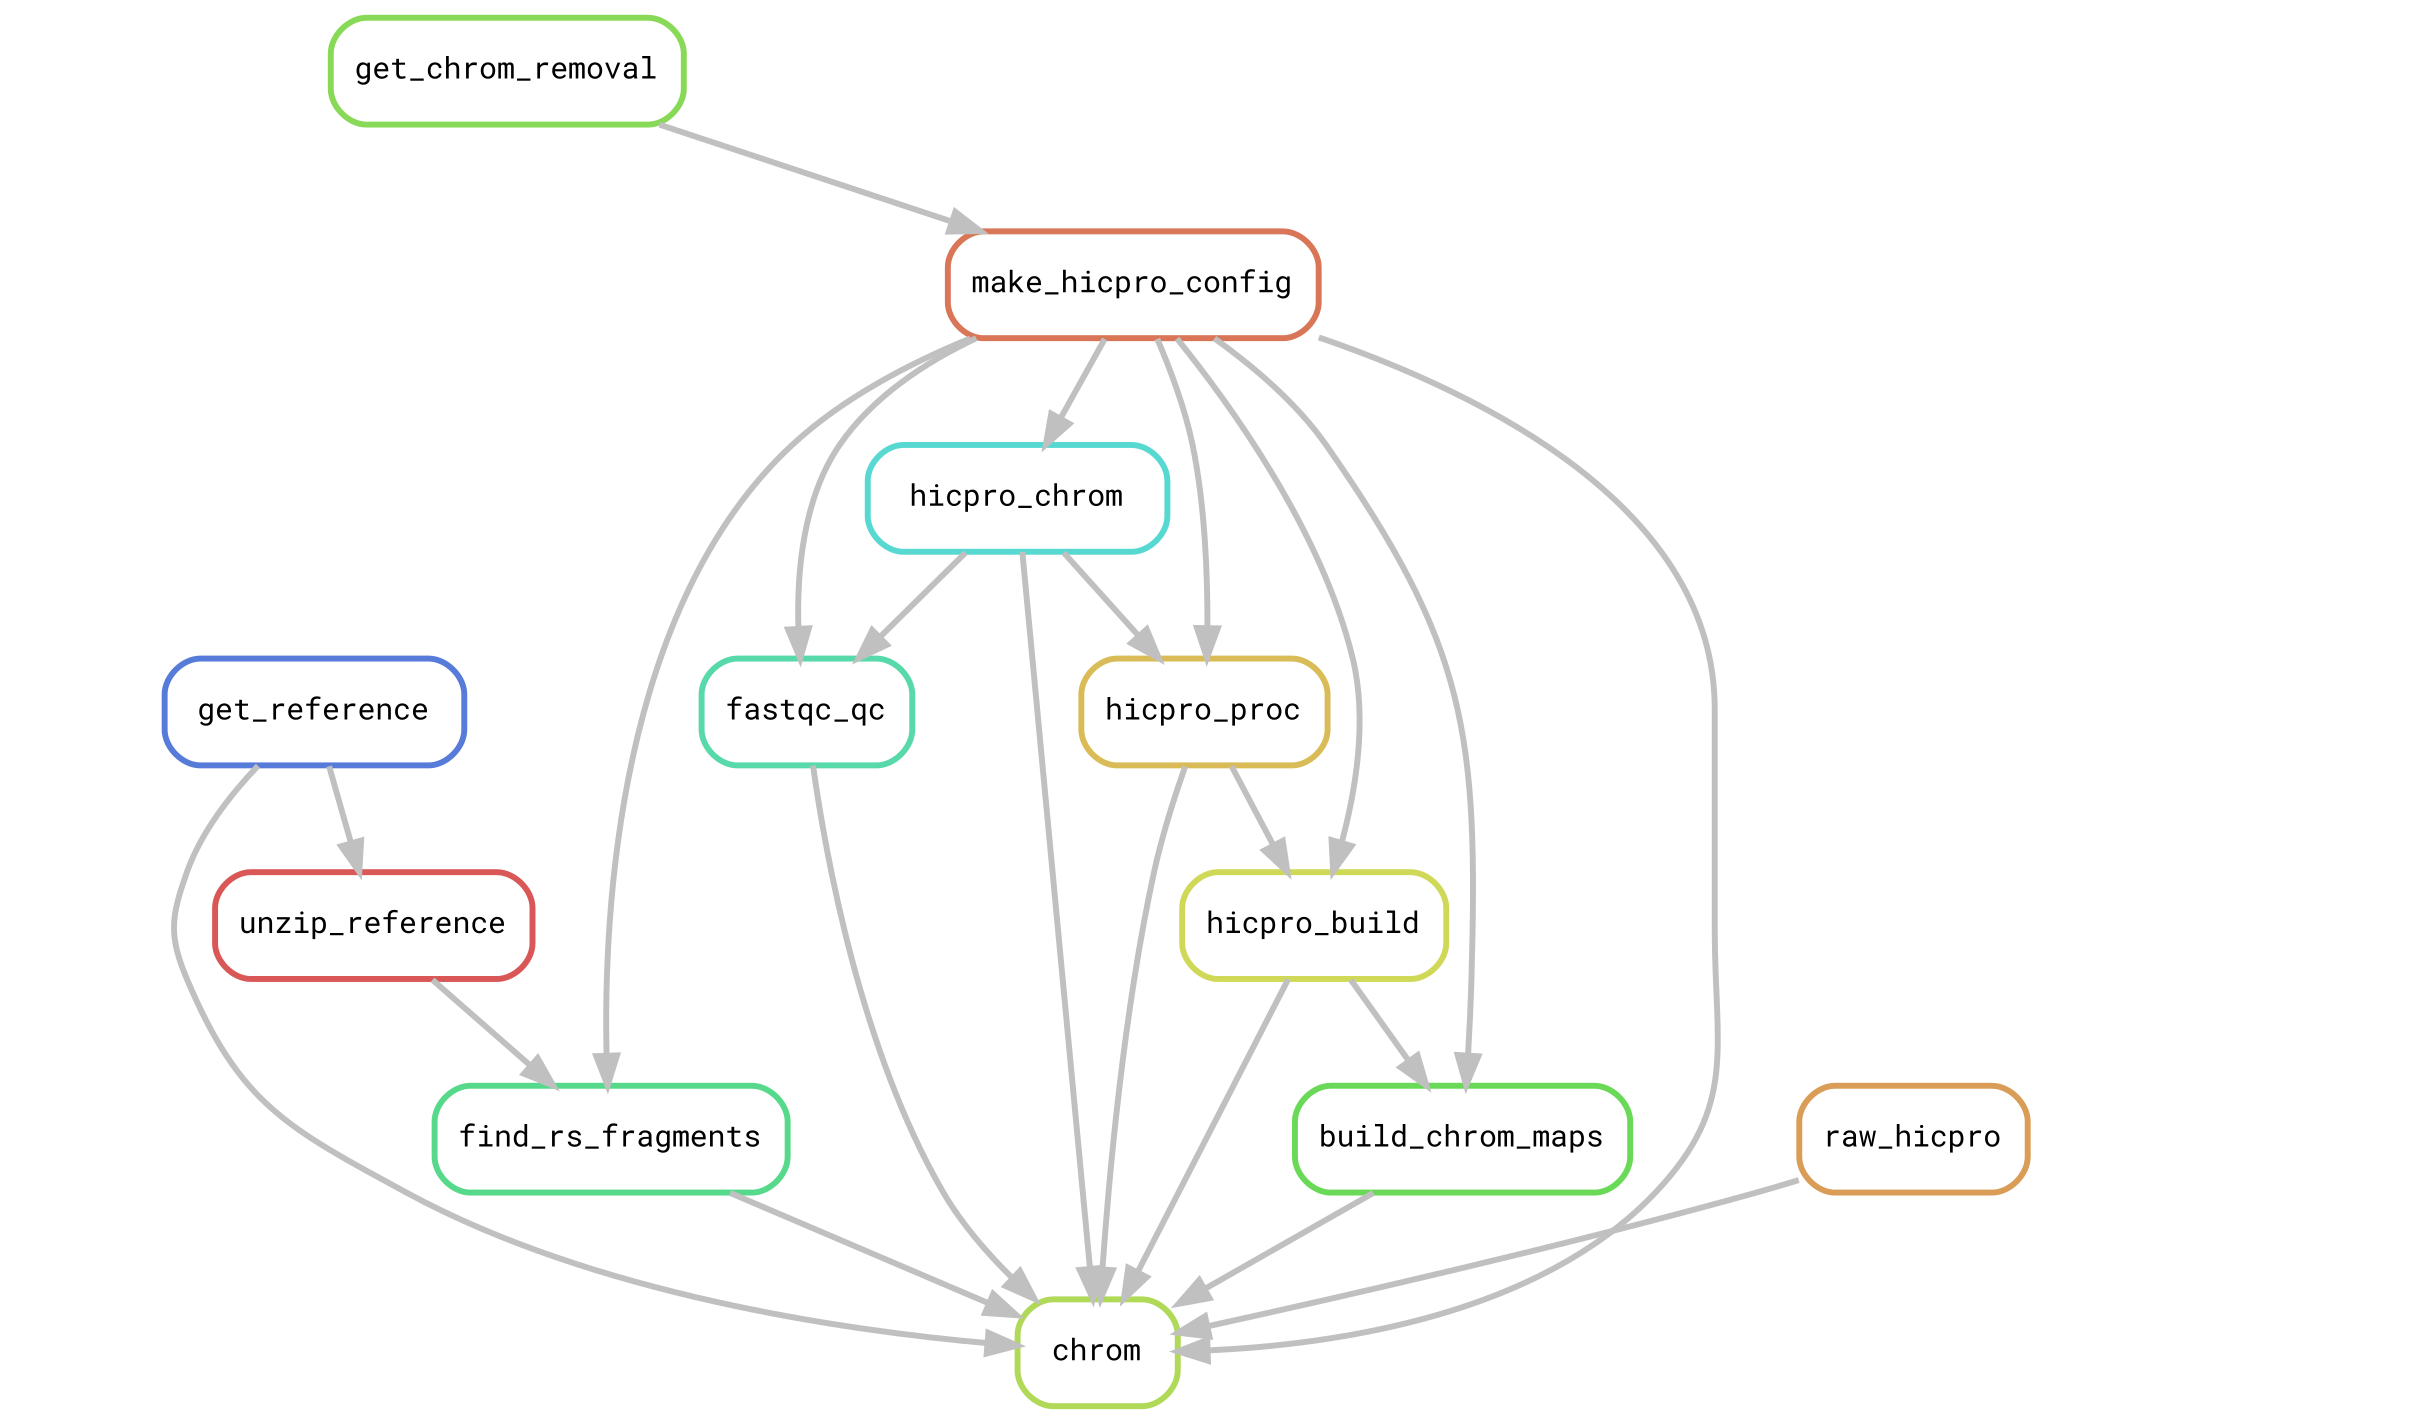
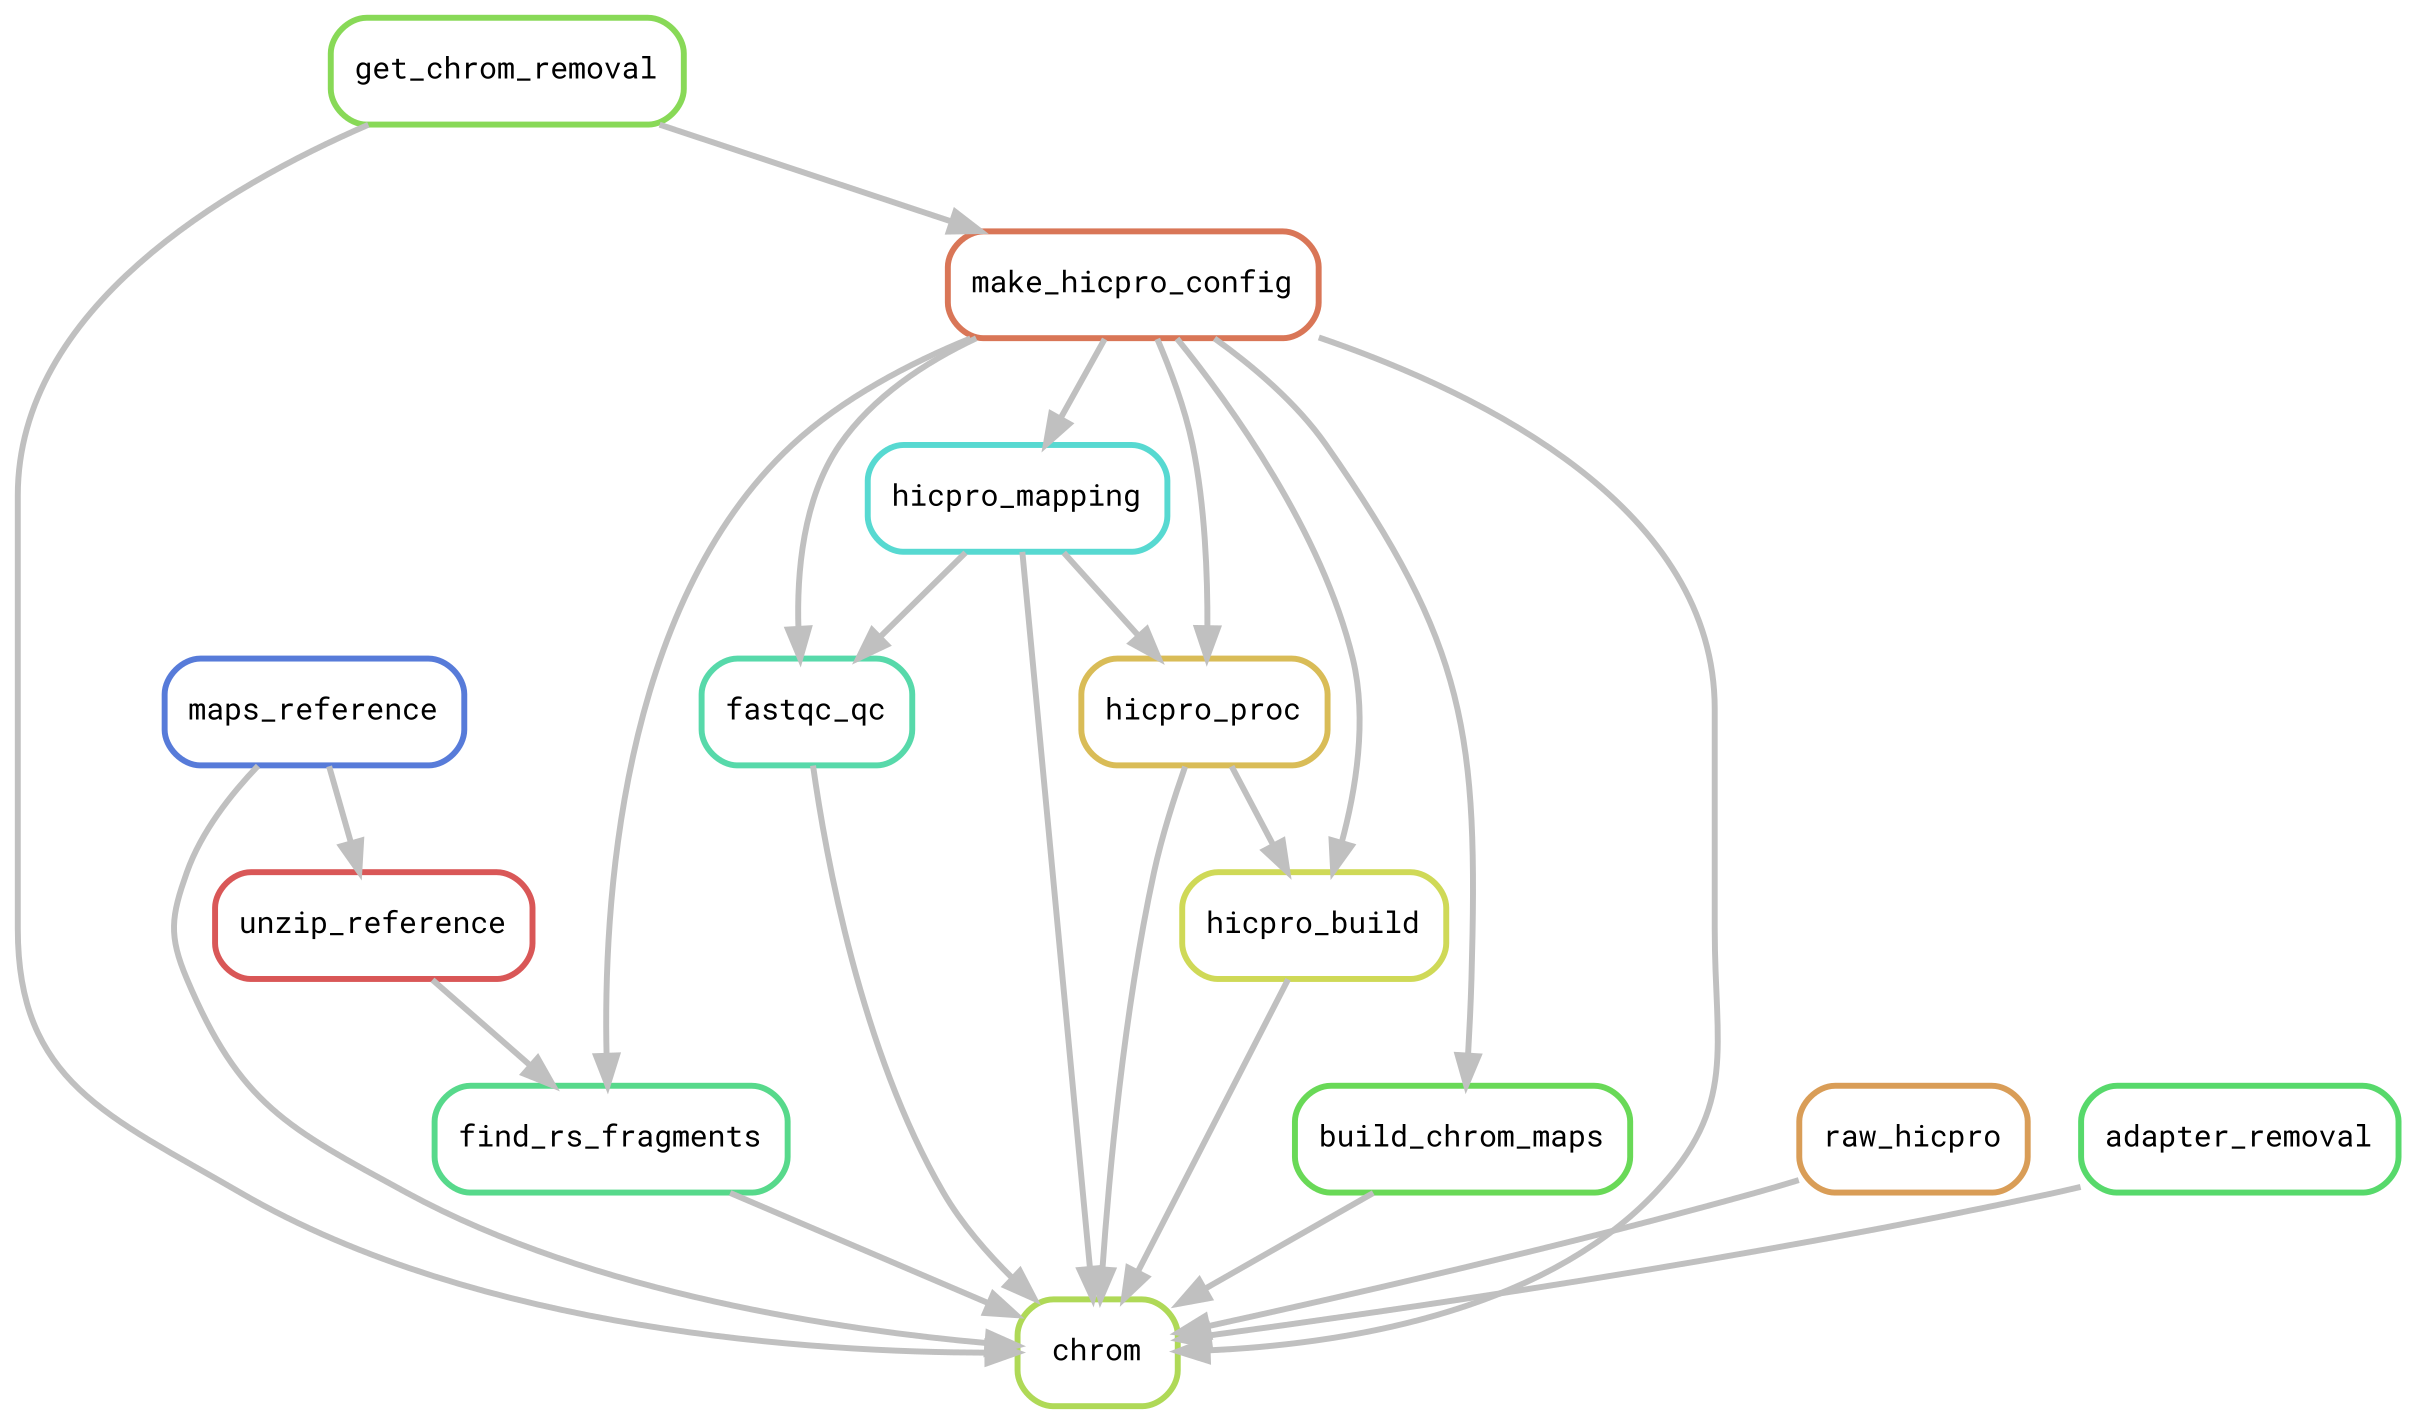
(1018, 498) -> (1018, 498)
(314, 712) -> (314, 712)
none -> (31, 1012)
(1380, 1020) -> none
none -> (2240, 1139)
